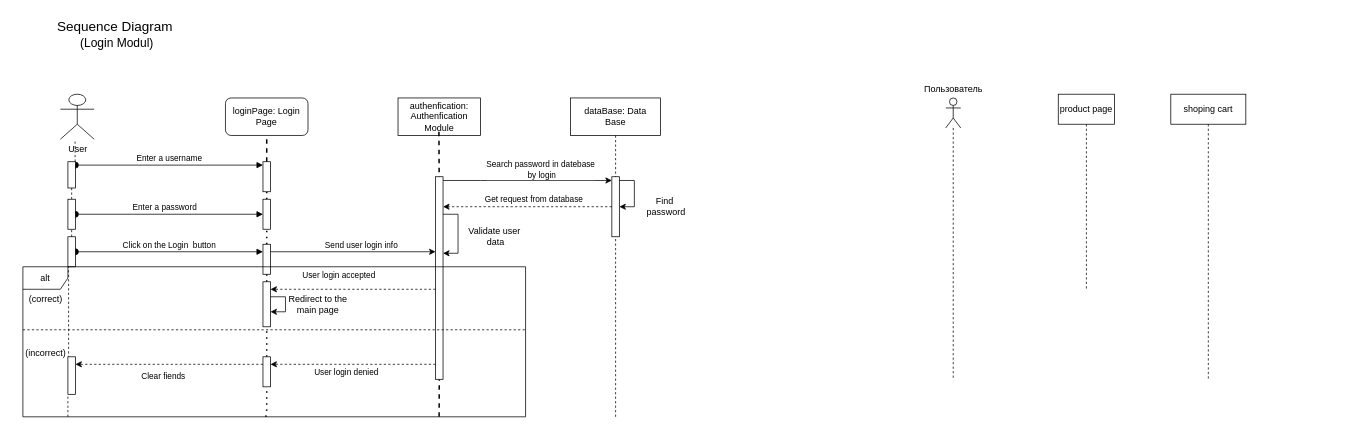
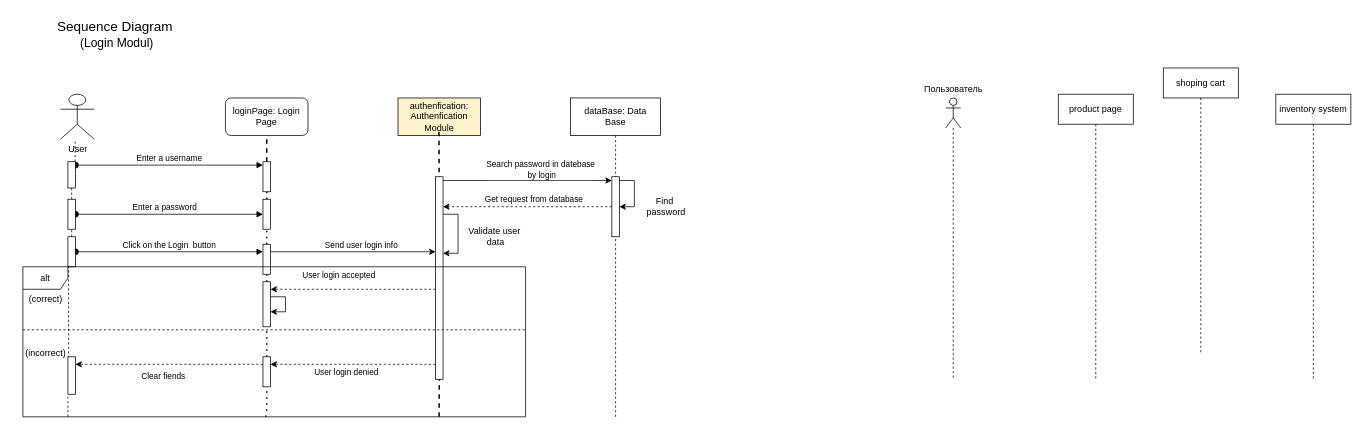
(439, 117) -> (439, 117)
(1086, 192) -> (1095, 237)
(1208, 237) -> (1200, 210)
none -> (1313, 237)
(318, 304) -> none
